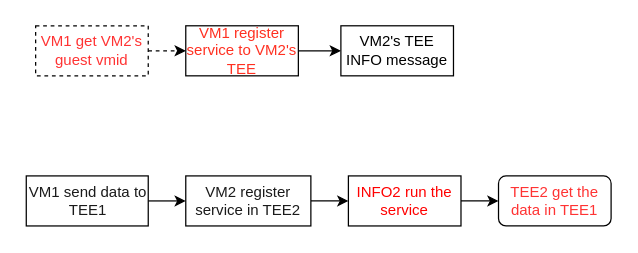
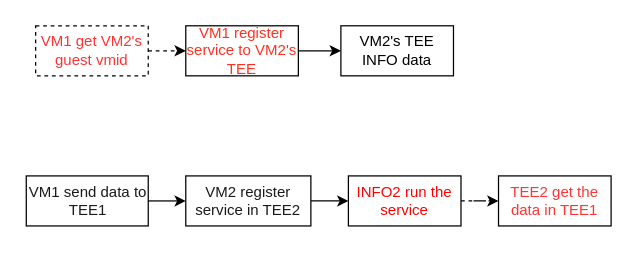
(397, 51) -> (397, 51)
(468, 201) -> (468, 201)
(554, 201) -> (554, 201)
